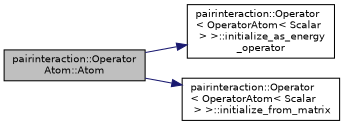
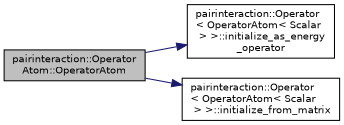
(75, 65) -> (75, 65)
